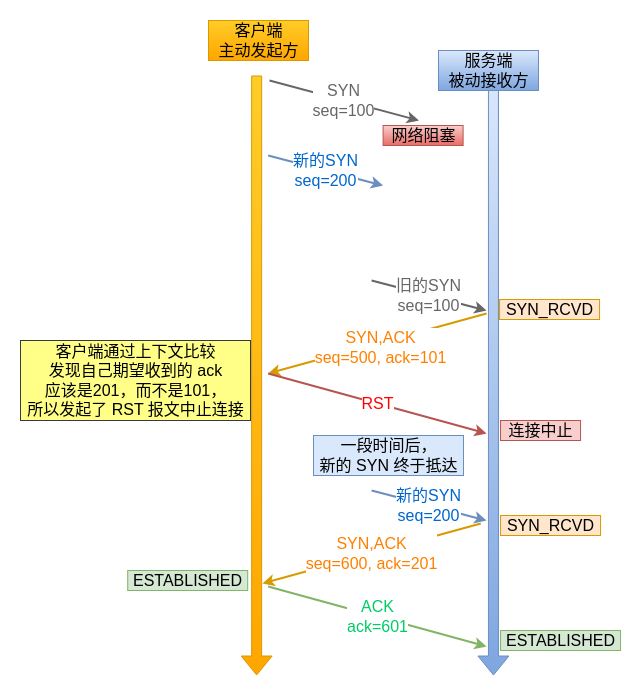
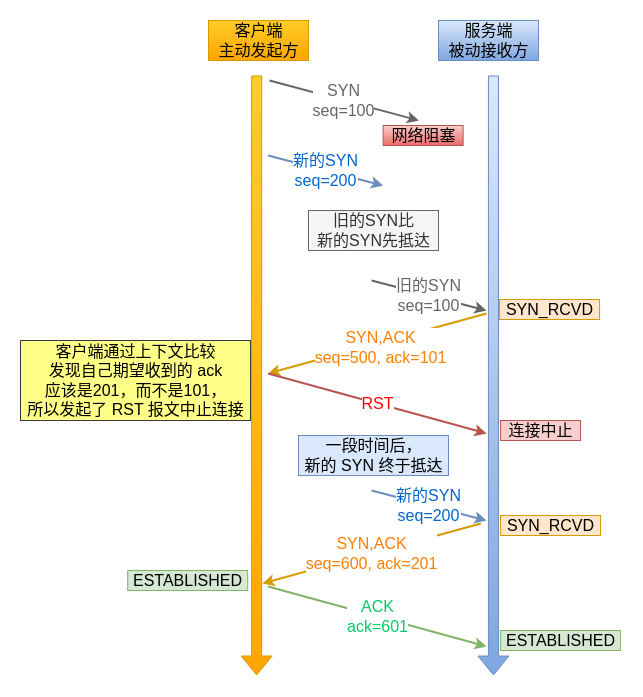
(489, 71) -> (489, 41)
none -> (374, 231)
(388, 456) -> (373, 456)
